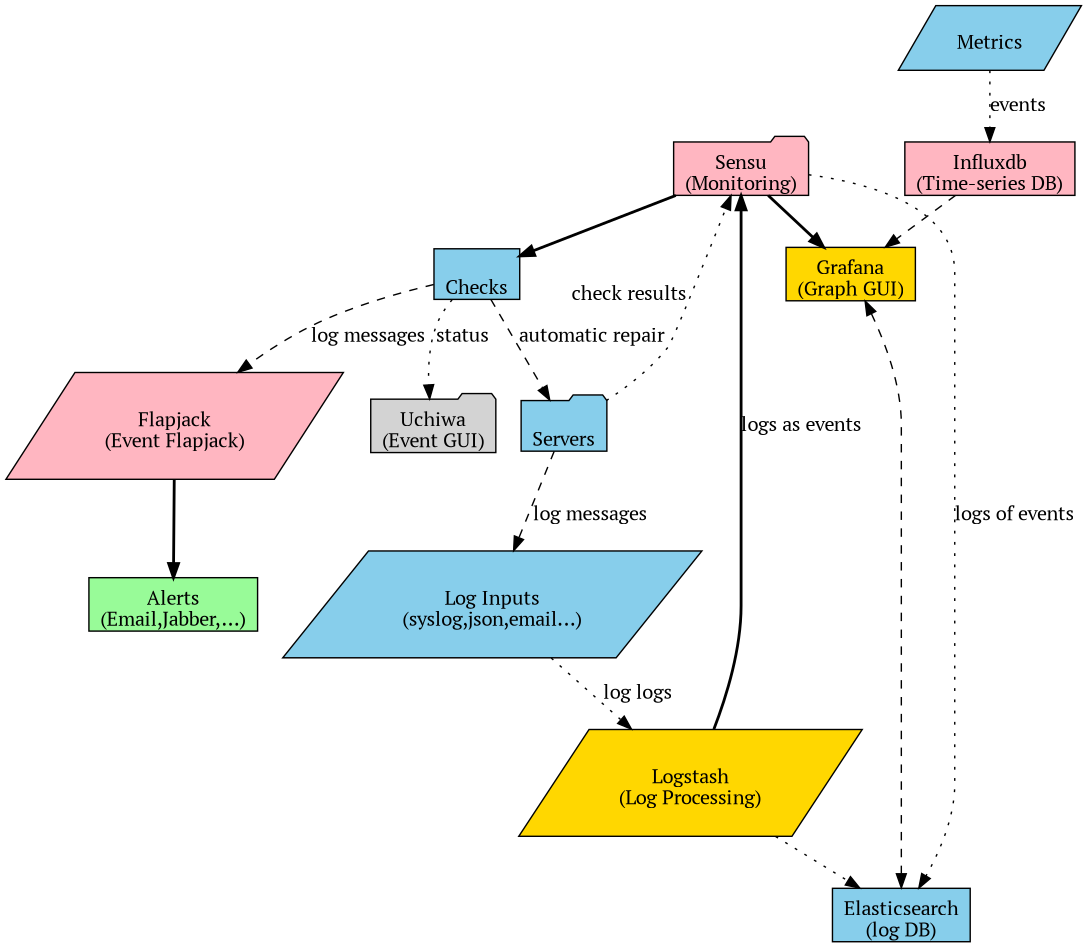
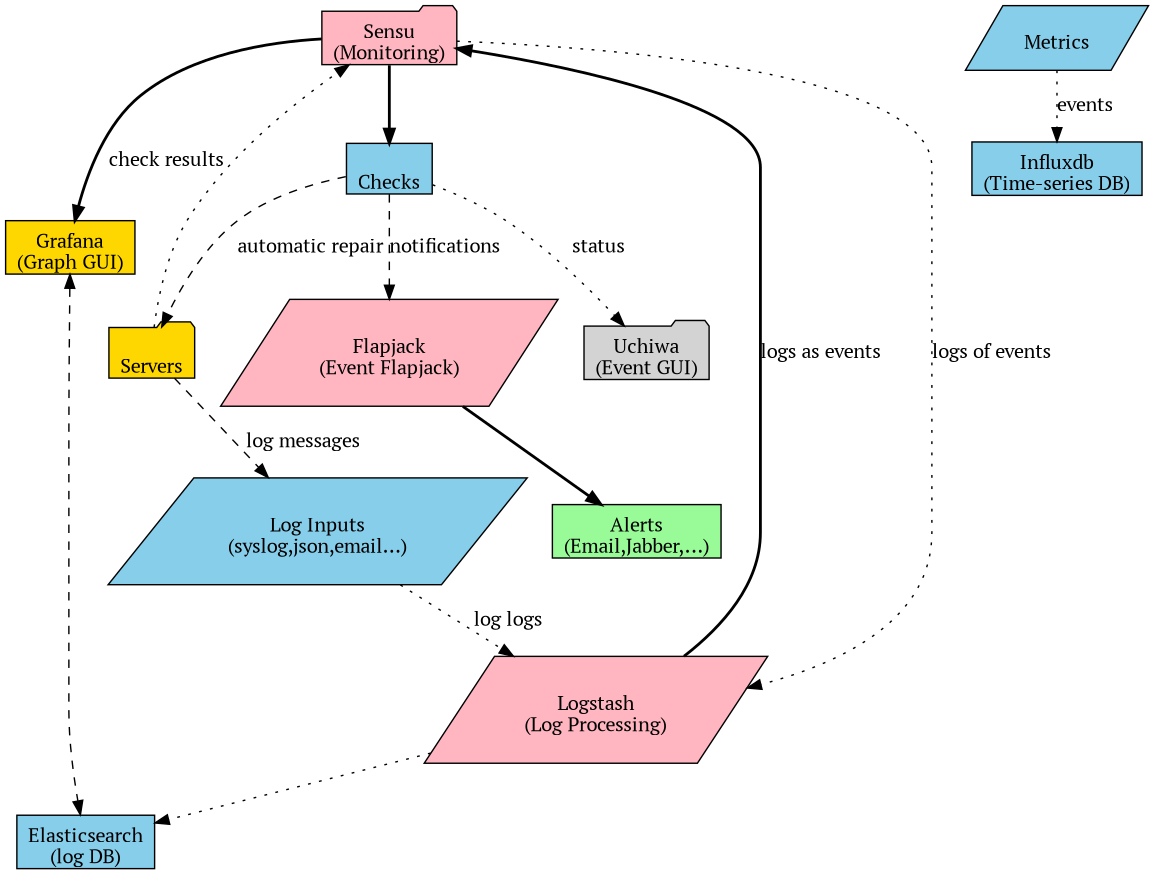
(990, 169) -> (1057, 169)
(919, 223) -> none
(369, 337) -> (445, 247)
(564, 426) -> (152, 353)
(955, 481) -> (932, 217)
(690, 783) -> (596, 710)
